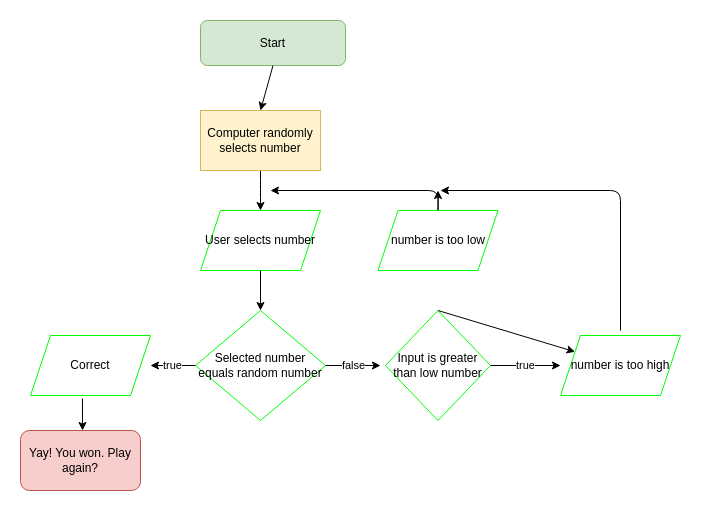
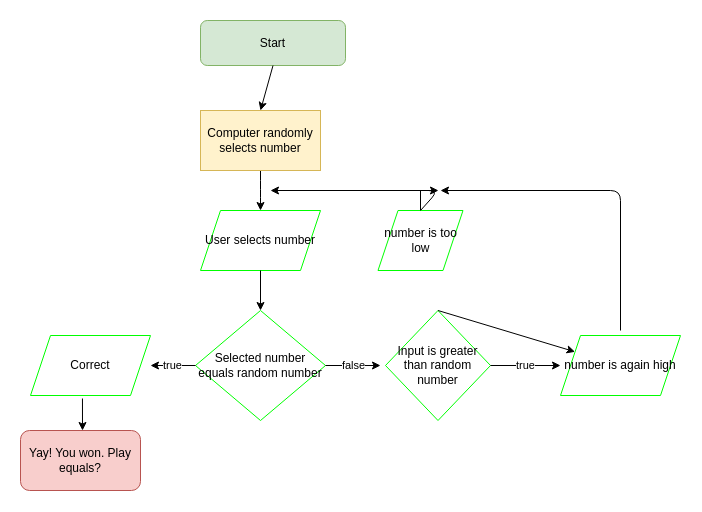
(438, 241) -> (421, 241)
(438, 366) -> (438, 366)
(621, 366) -> (621, 366)
(81, 461) -> (81, 461)
